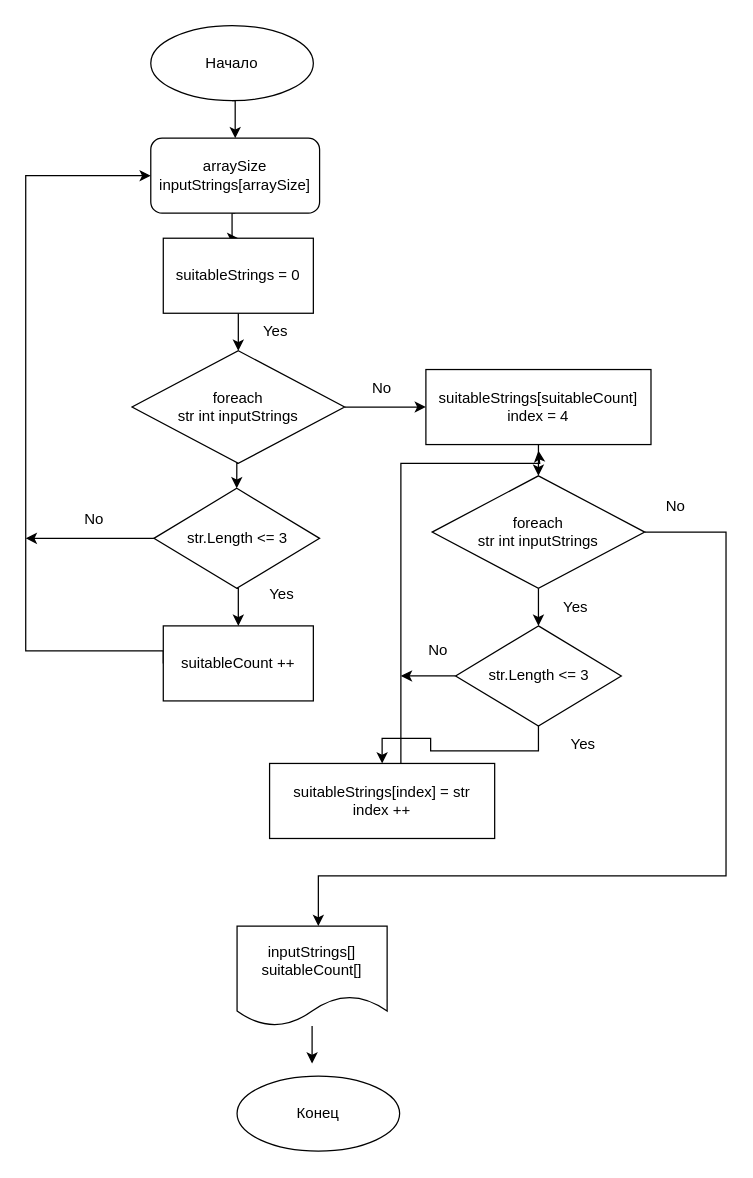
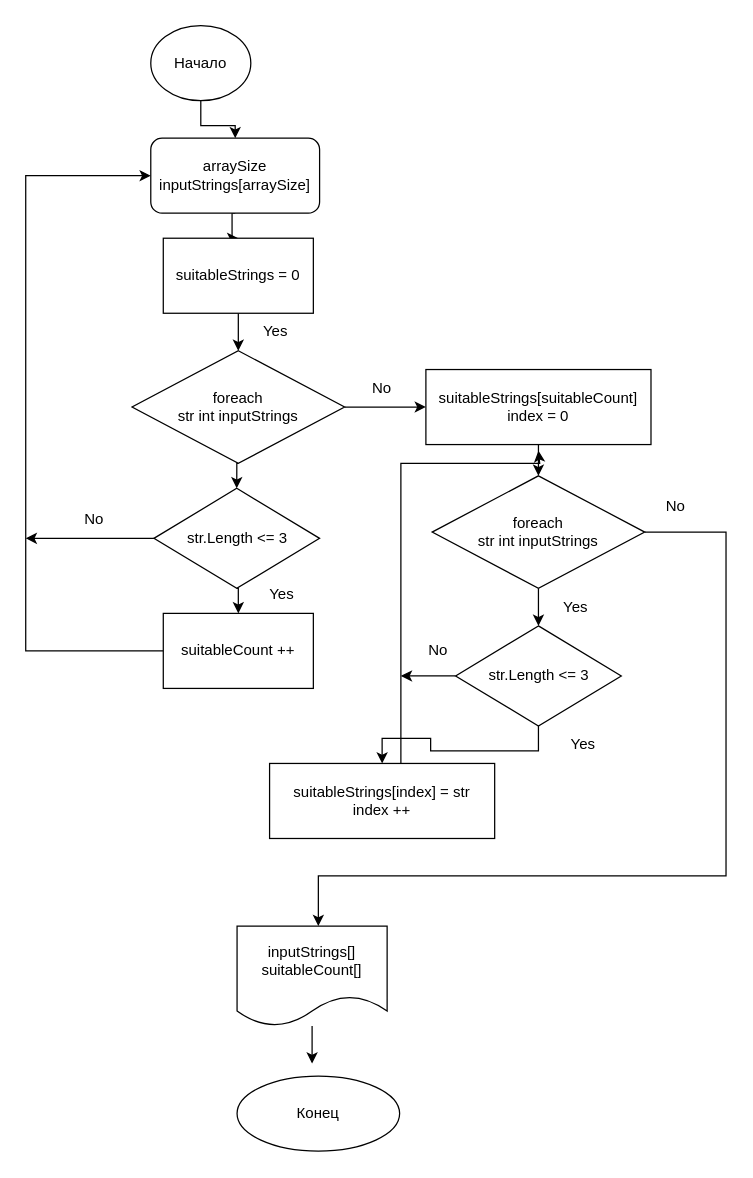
(232, 63) -> (201, 63)
(538, 407) -> (538, 407)
(238, 663) -> (238, 651)
